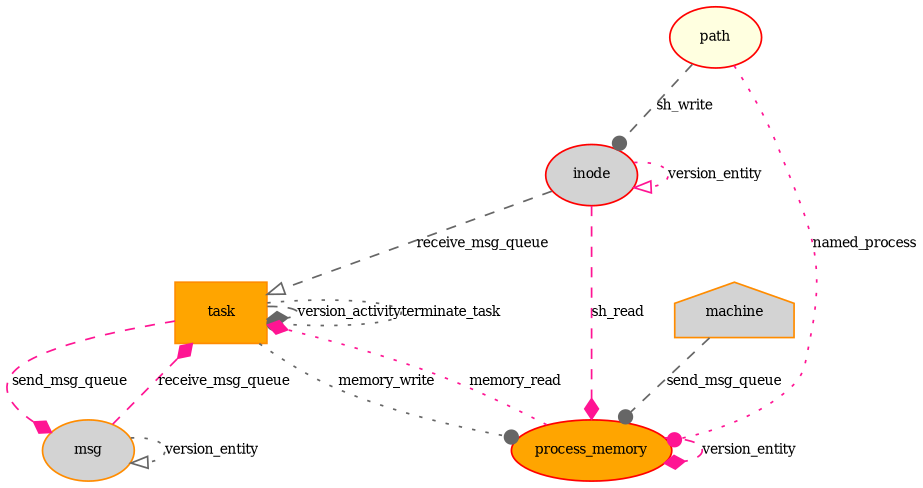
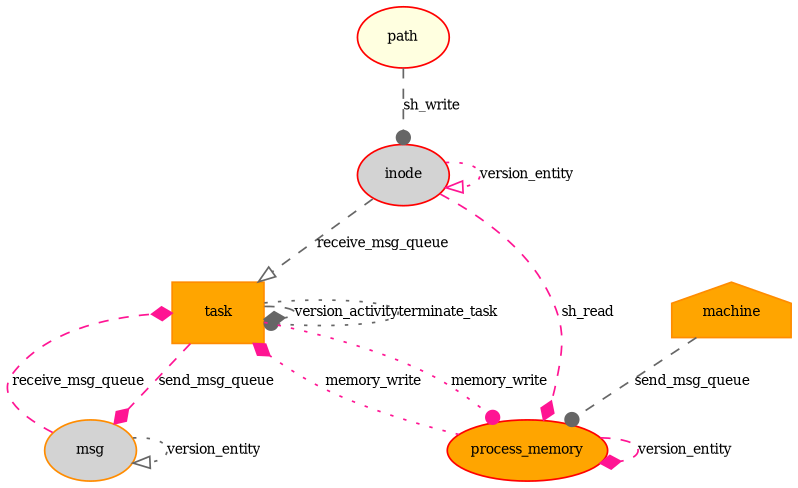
(816, 282) -> none
(734, 313) -> (731, 313)
(516, 382) -> (374, 382)
(376, 404) -> (382, 354)
